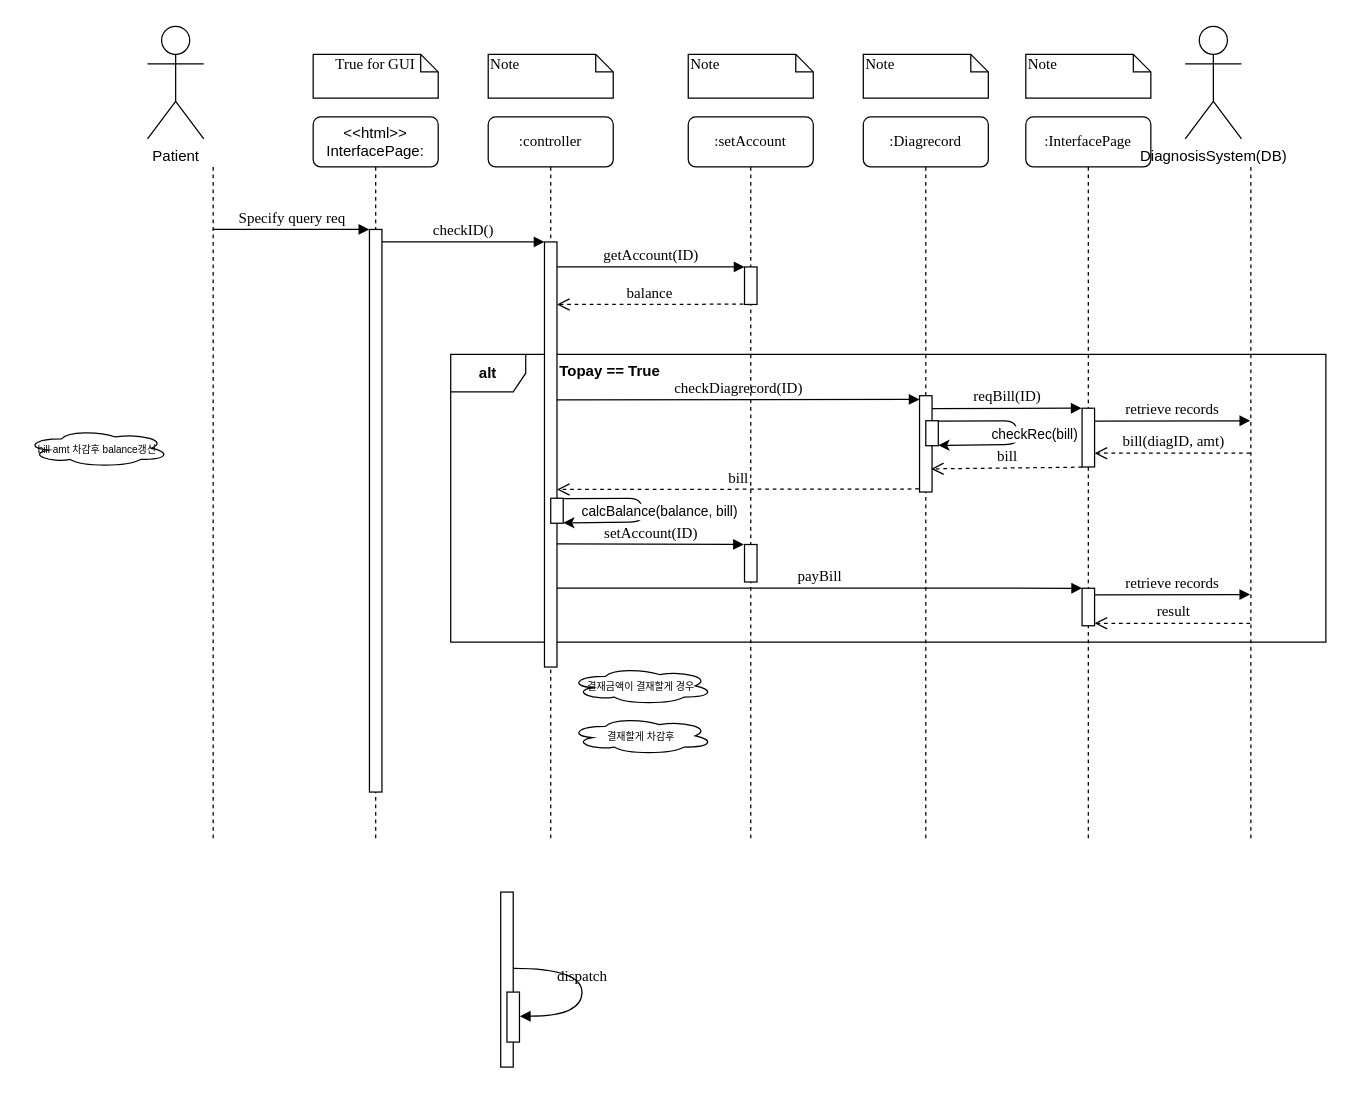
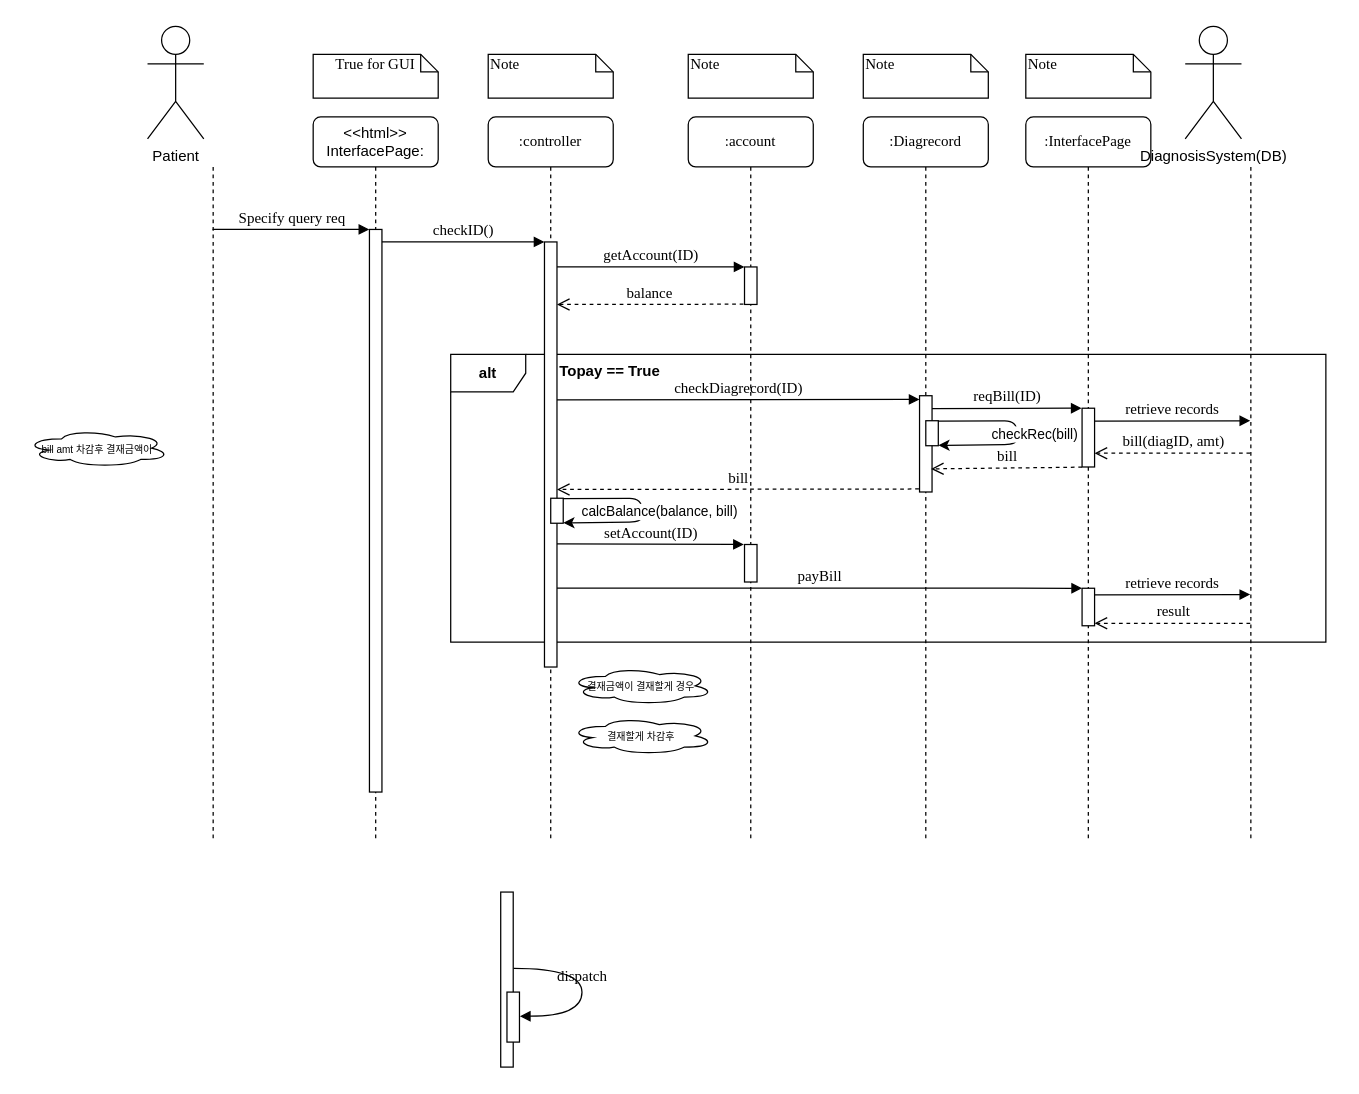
(751, 142) -> (751, 142)
(98, 448) -> (98, 448)
